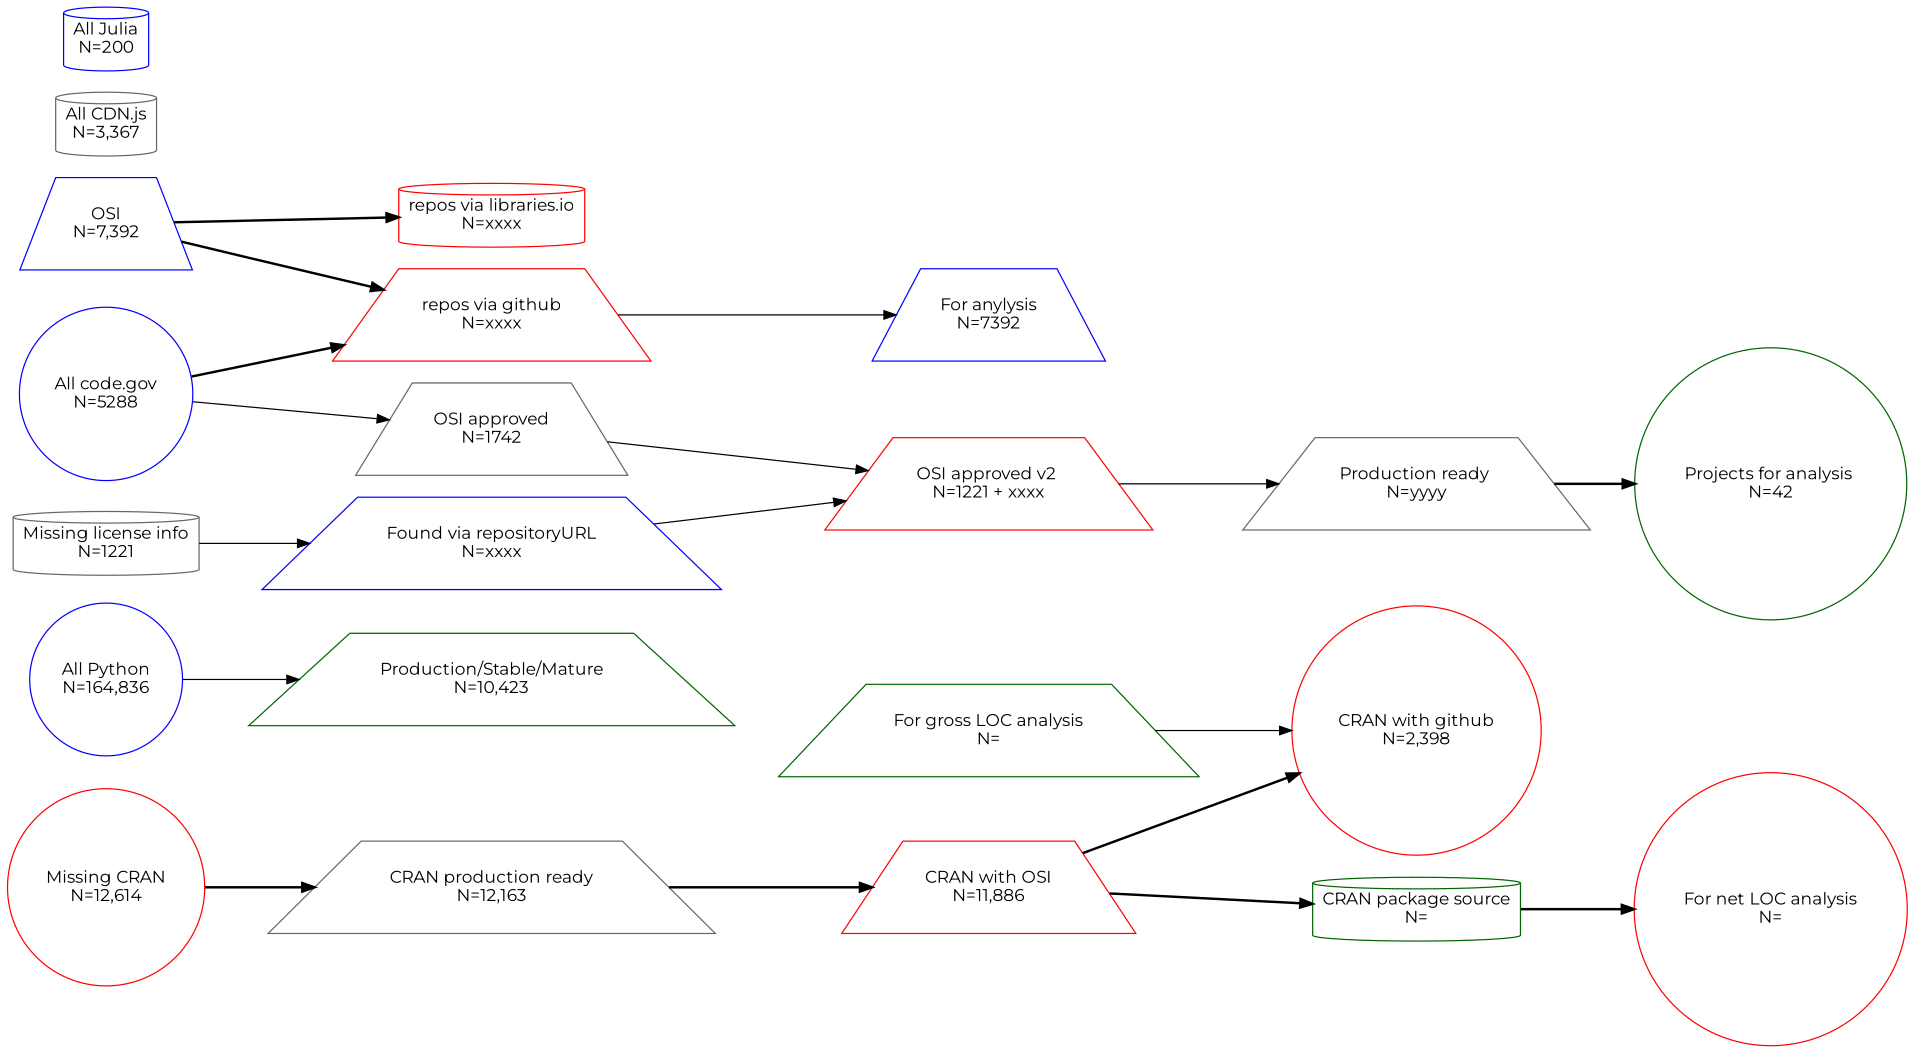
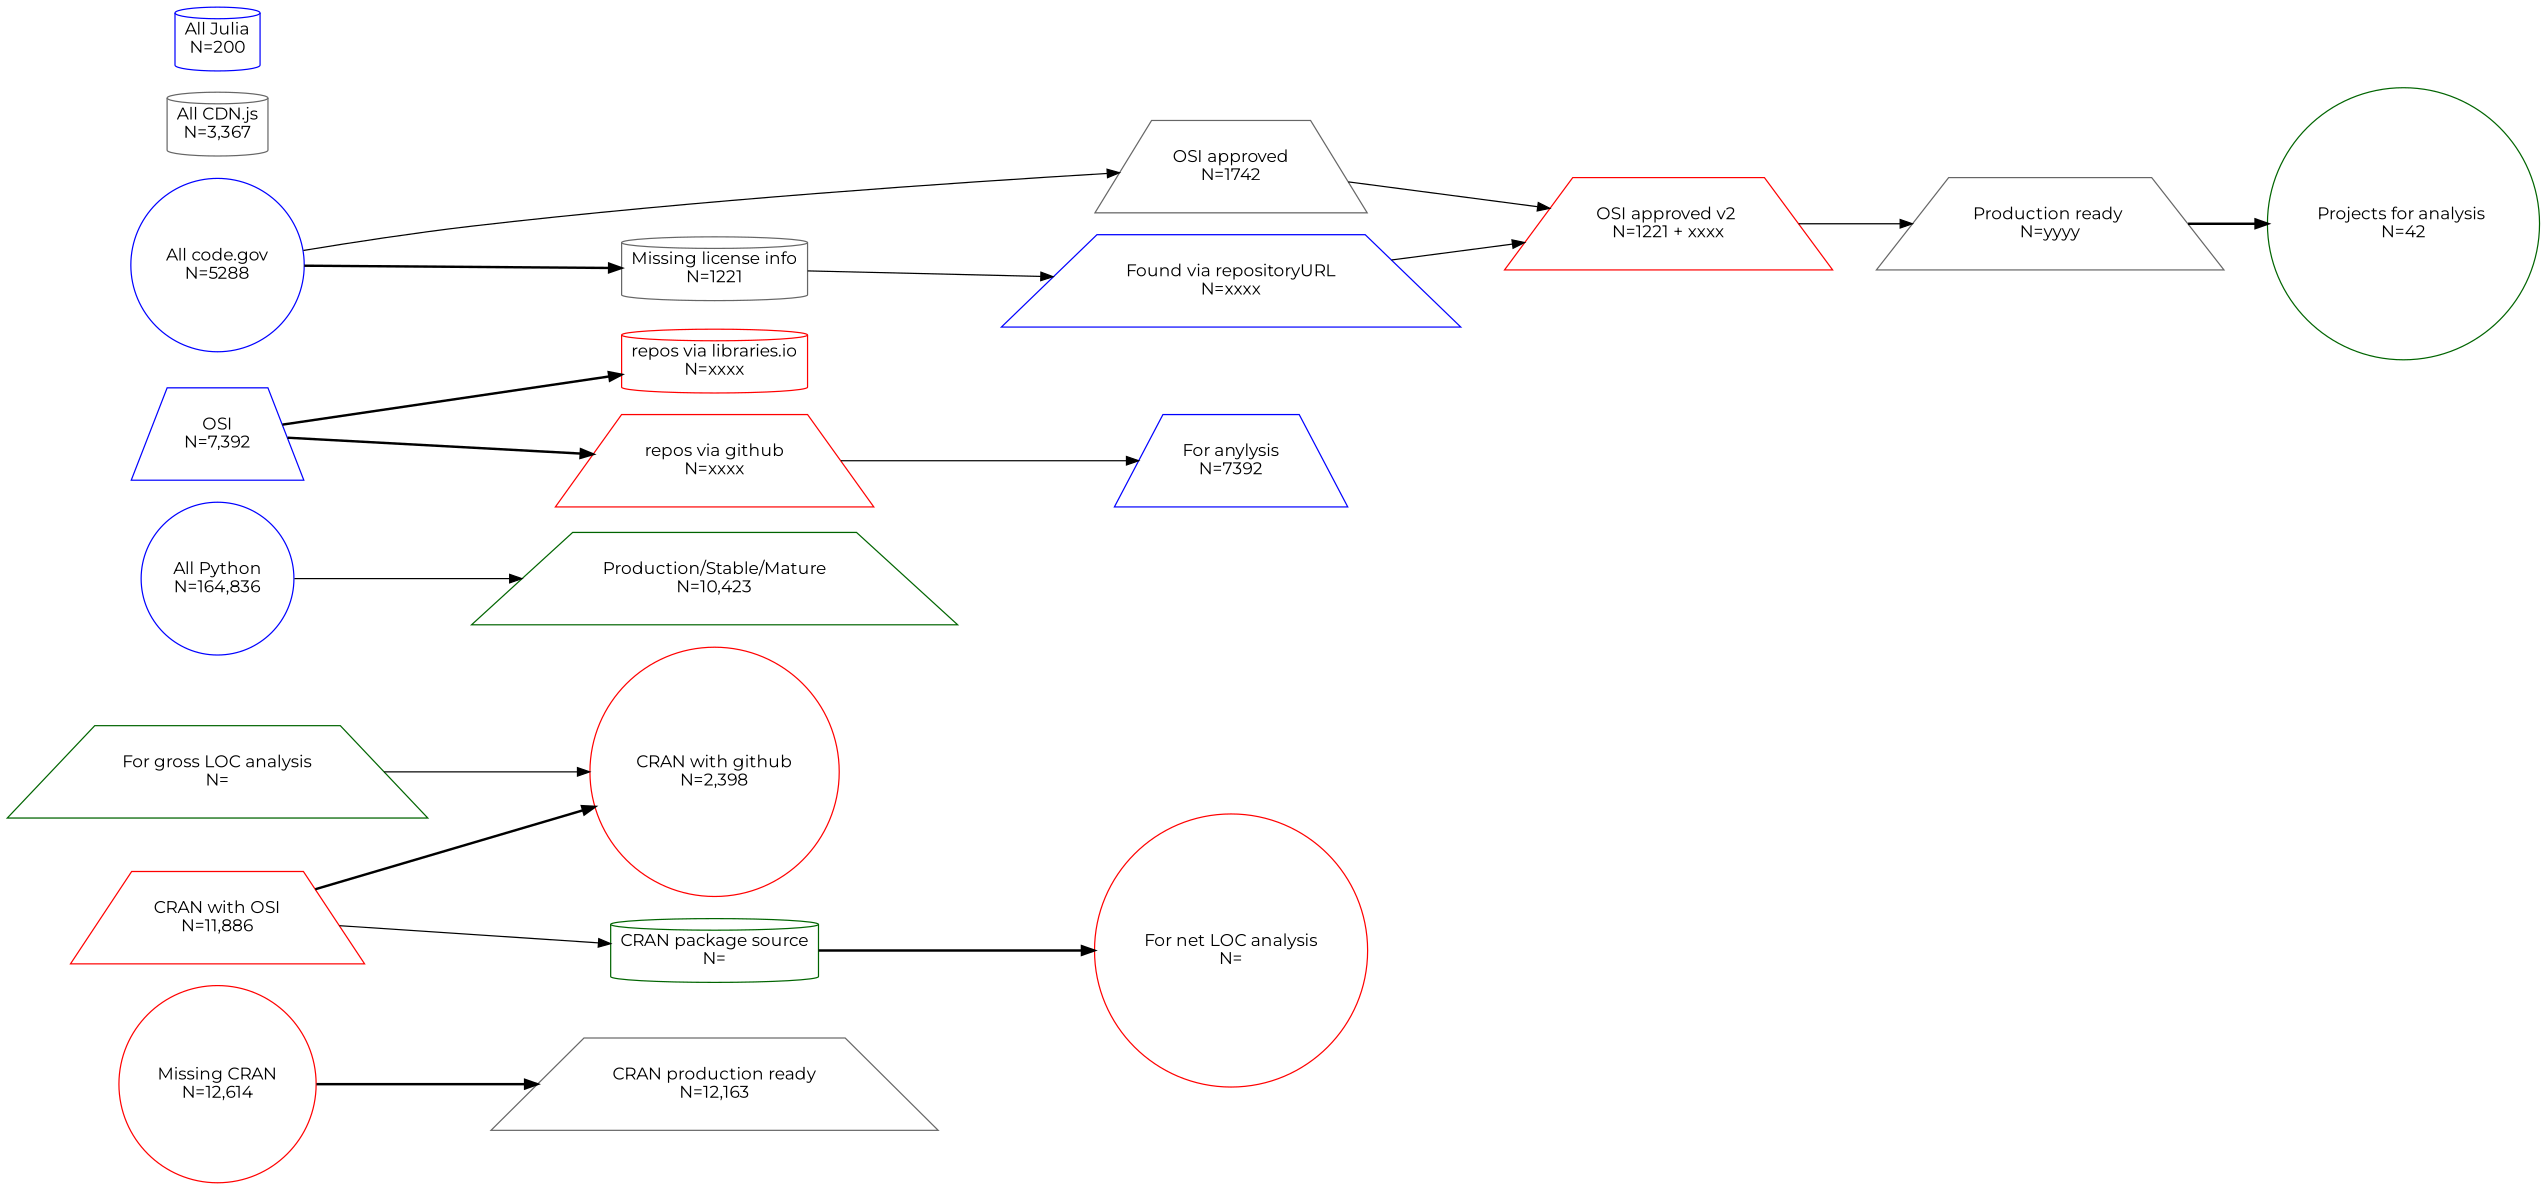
(261, 362) -> (457, 267)
(764, 887) -> none
(1205, 898) -> (469, 934)
